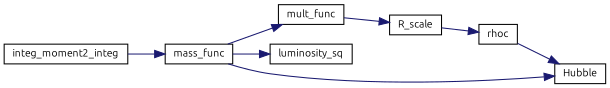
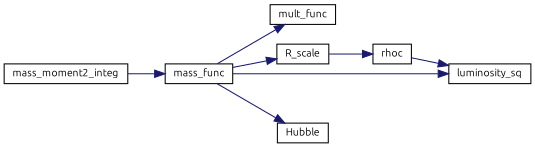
(362, 20) -> (250, 64)
(534, 51) -> (425, 61)
(66, 54) -> (66, 74)
